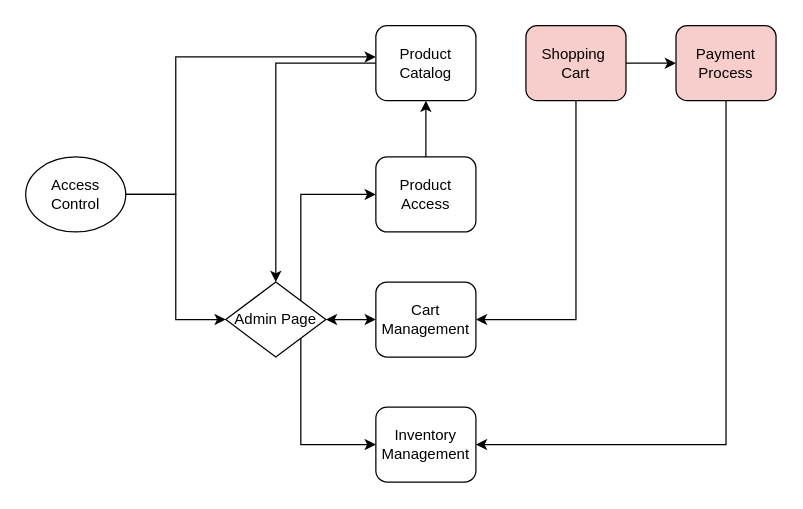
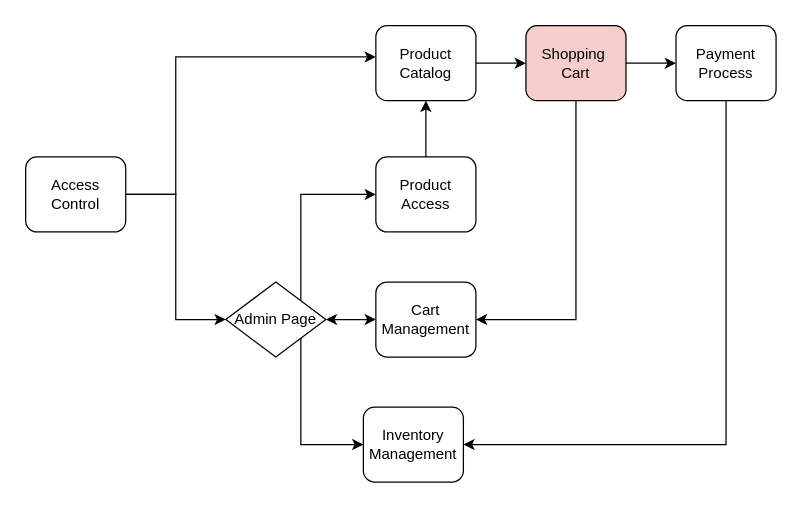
(726, 63) -> (726, 63)
(276, 118) -> (497, 63)
(76, 194) -> (76, 194)
(426, 444) -> (413, 444)
